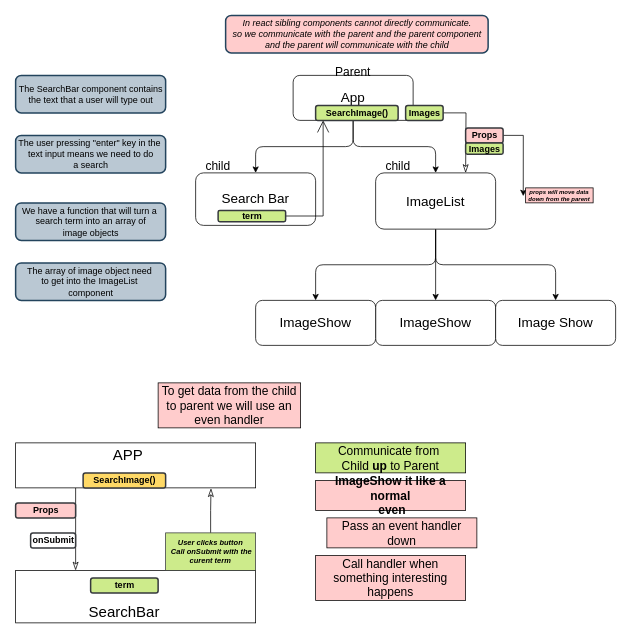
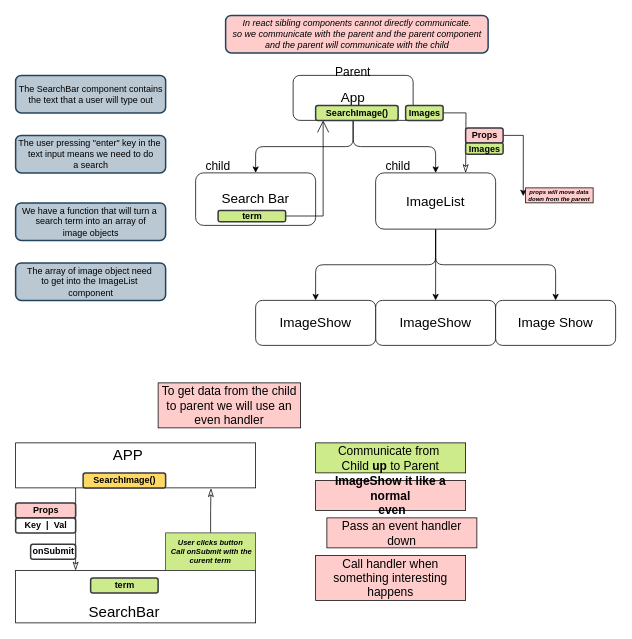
none -> (45, 525)
(53, 540) -> (53, 552)
